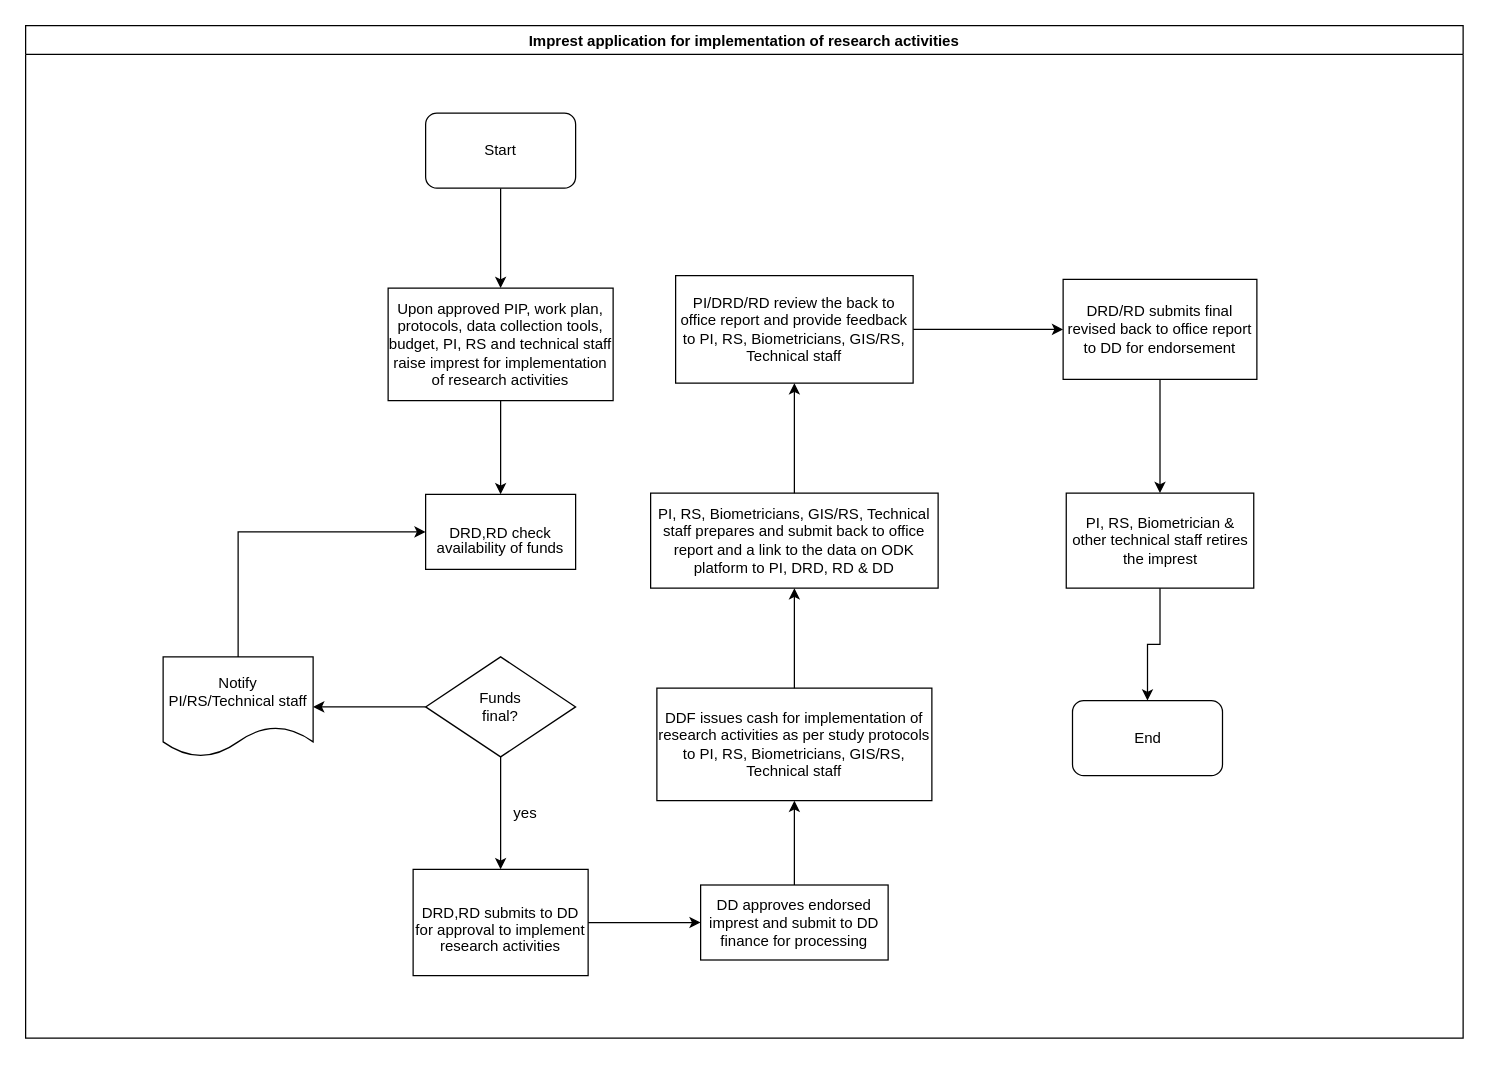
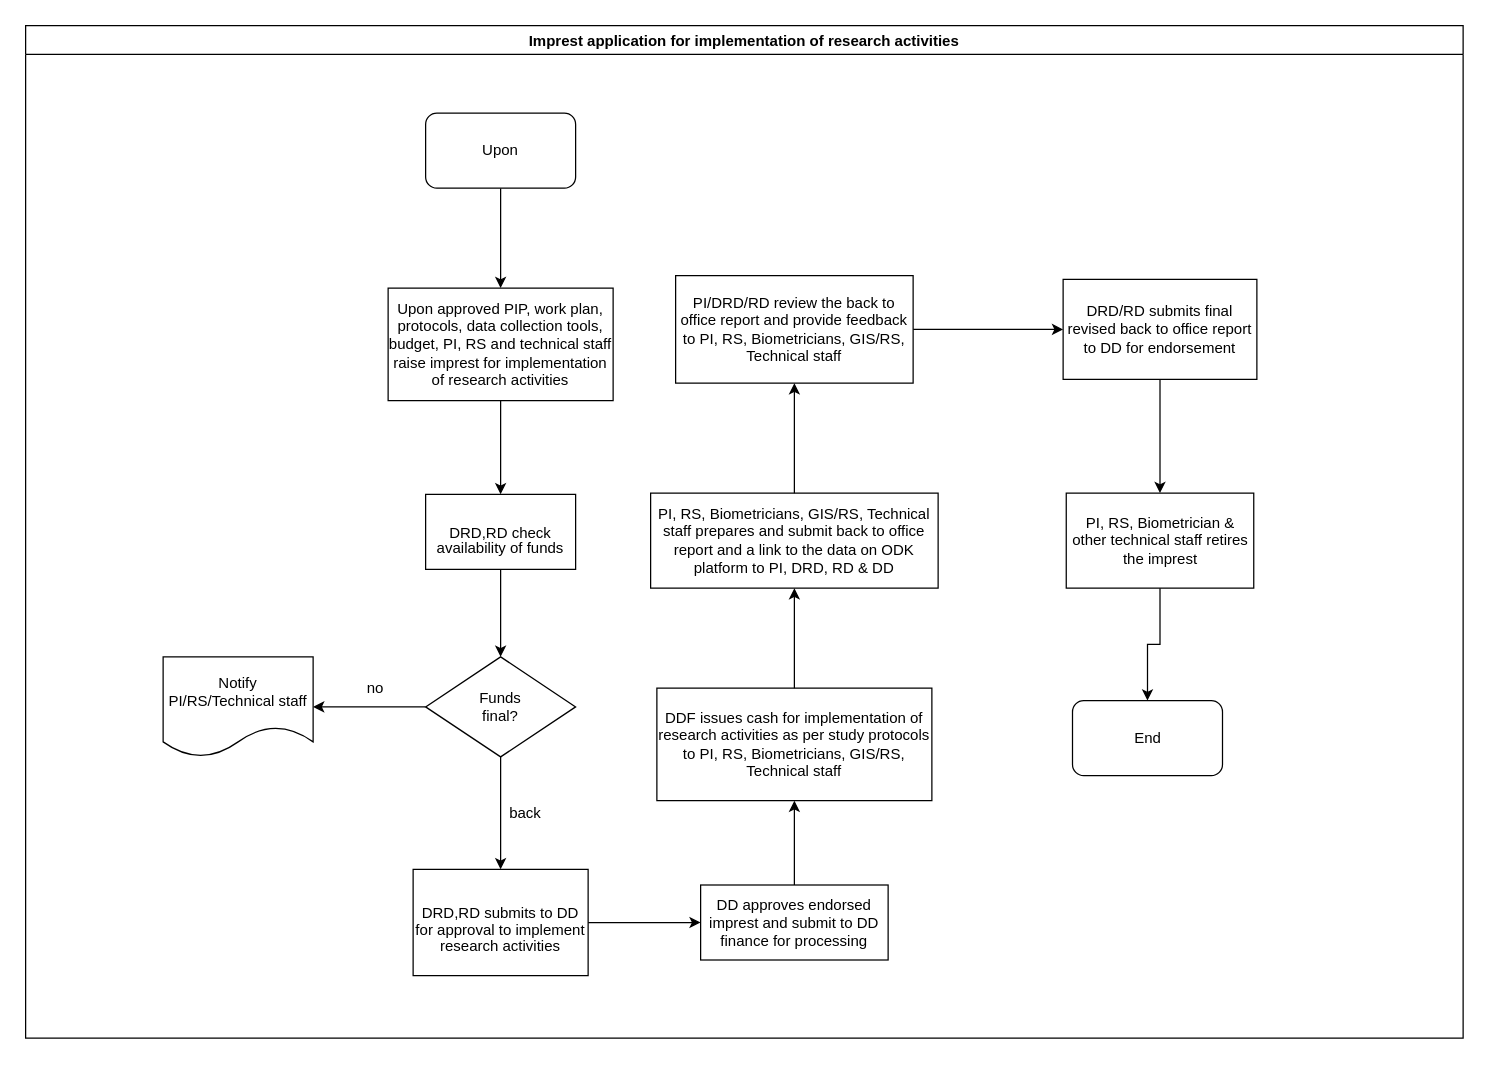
(501, 151) -> (501, 151)
(265, 532) -> none
none -> (501, 609)
none -> (376, 688)
(526, 813) -> (526, 813)
